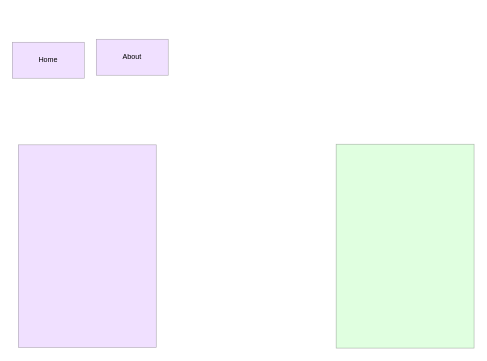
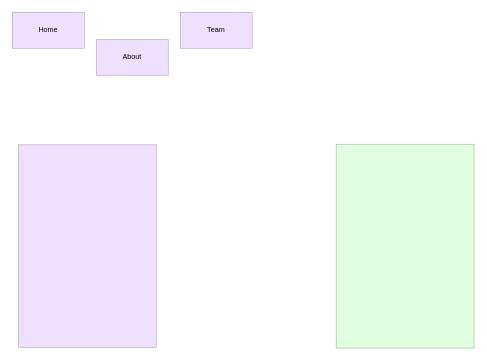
none -> (216, 30)
(48, 60) -> (48, 30)
